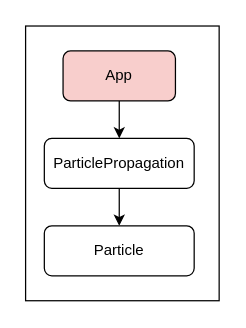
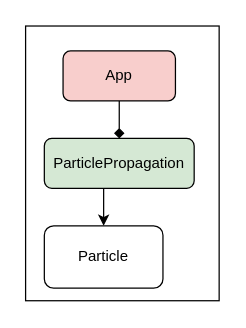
(119, 128) -> (119, 127)
(119, 163) -> (119, 163)
(119, 251) -> (104, 257)
